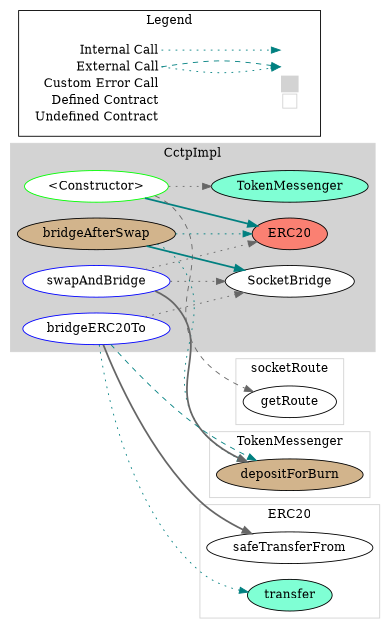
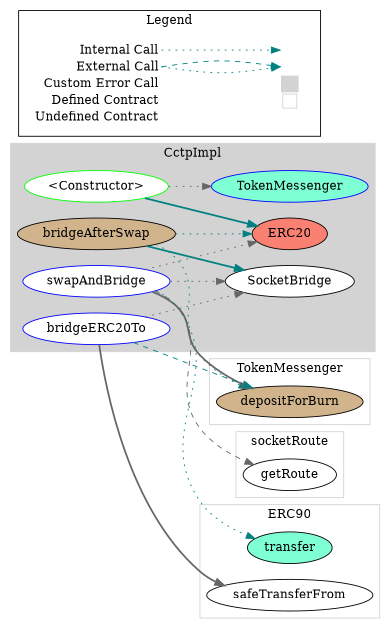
(290, 186) -> (290, 186)
(187, 298) -> (187, 382)
(140, 487) -> (186, 419)
(290, 515) -> (290, 515)
